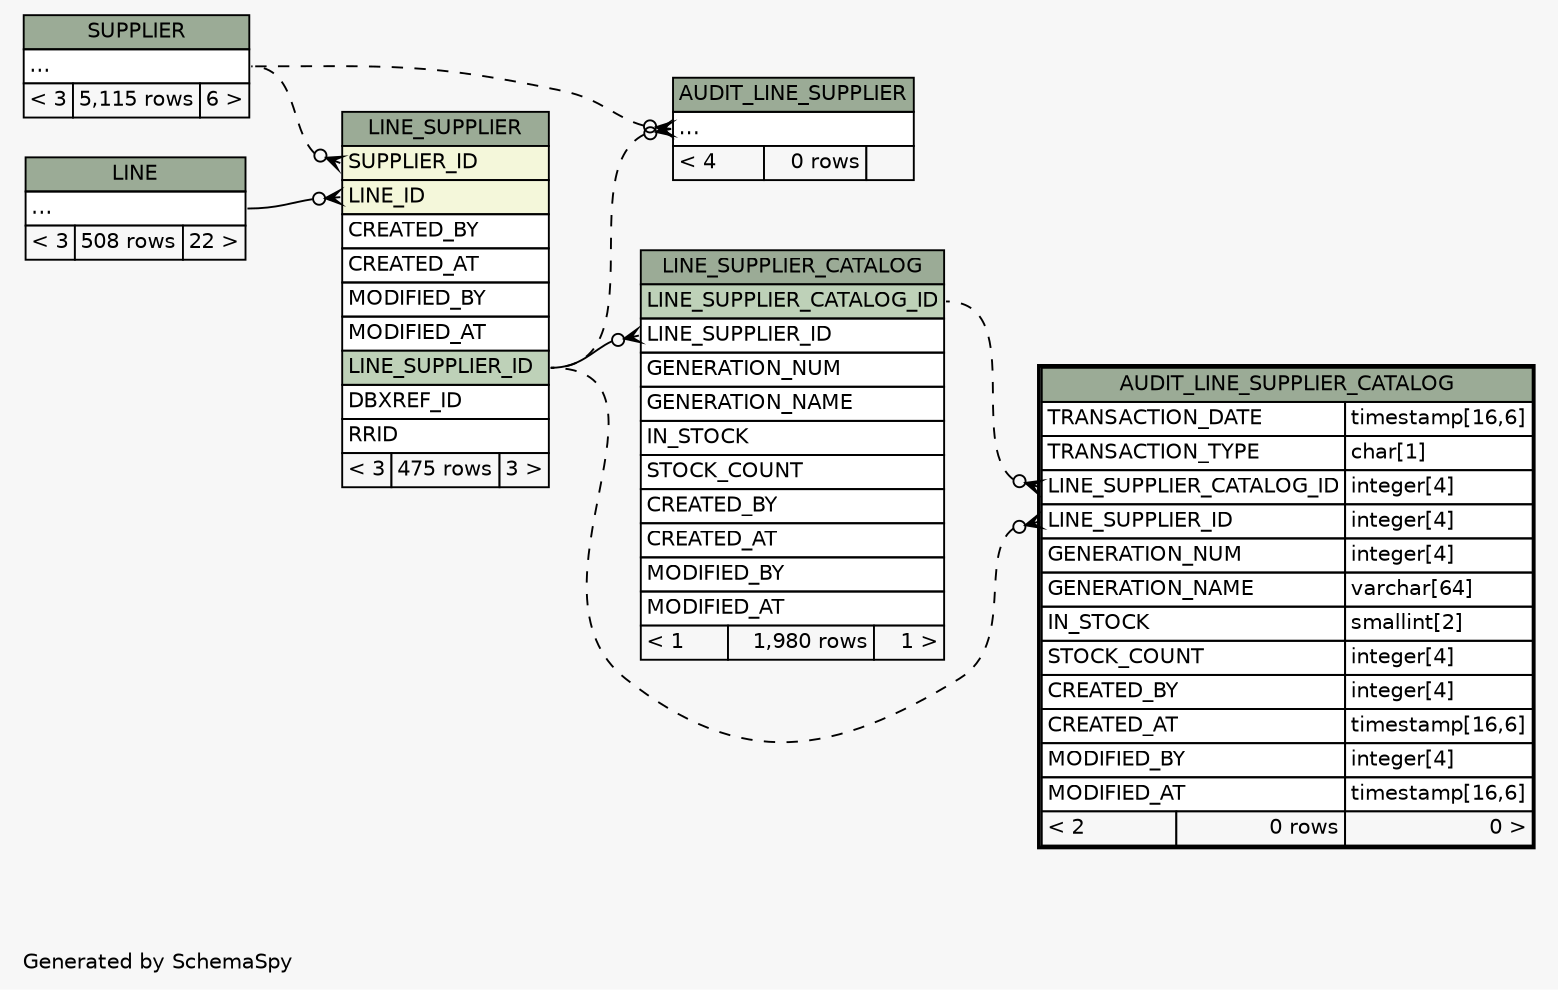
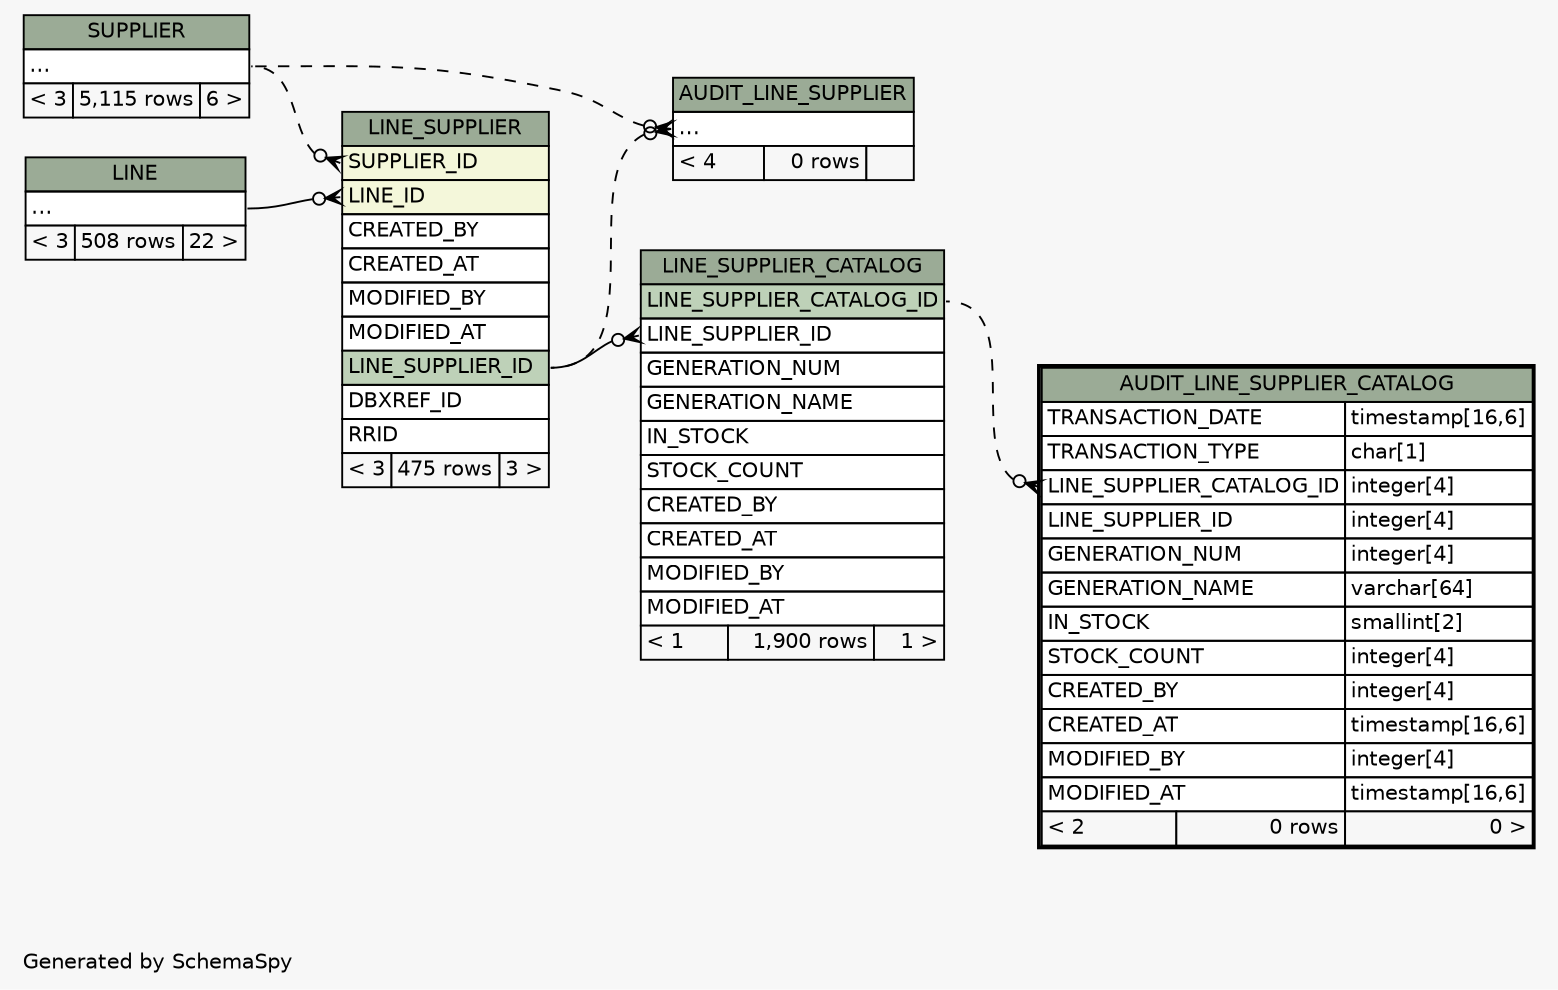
(810, 642) -> (810, 642)
(698, 723) -> none
